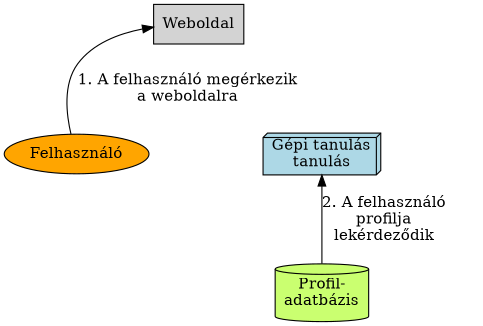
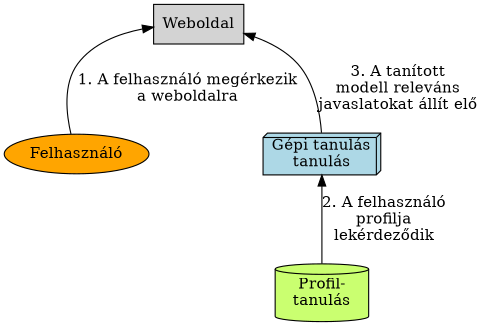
none -> (305, 73)
(322, 293) -> (322, 293)
